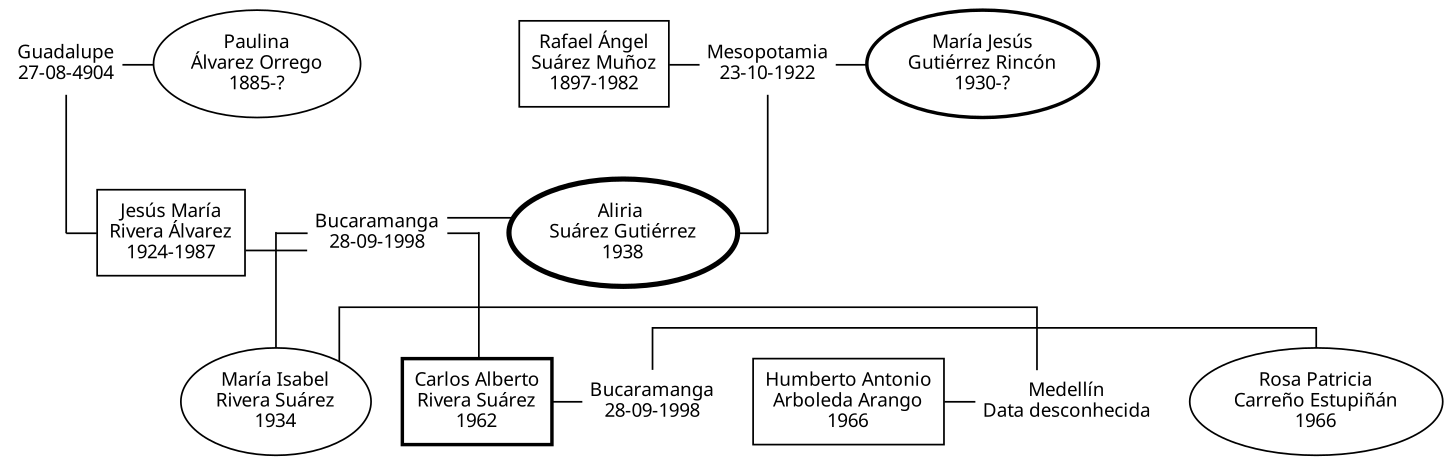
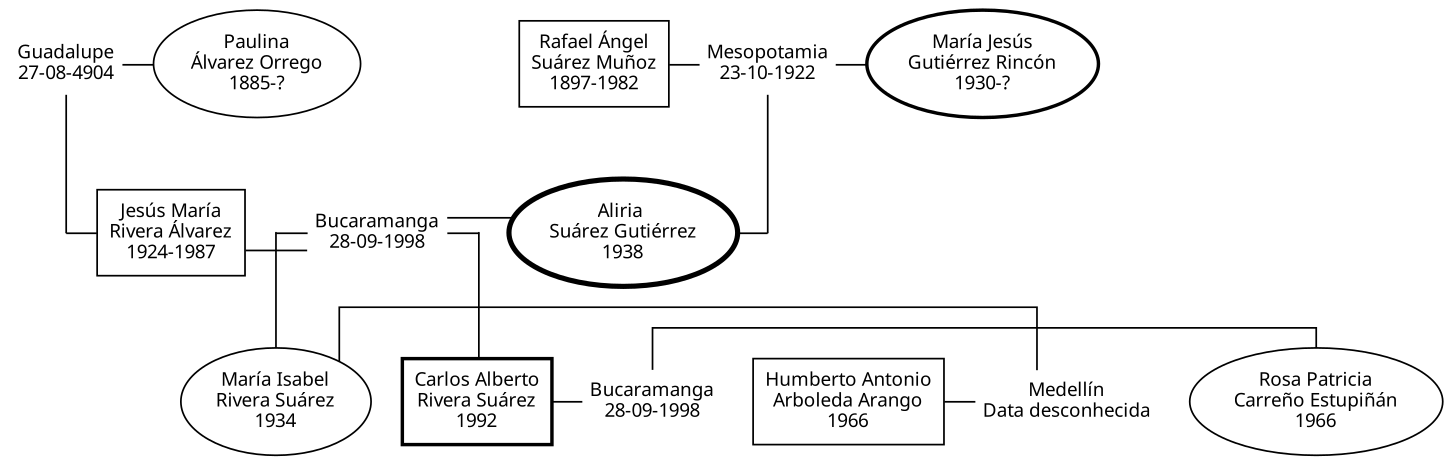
(477, 402) -> (477, 402)
